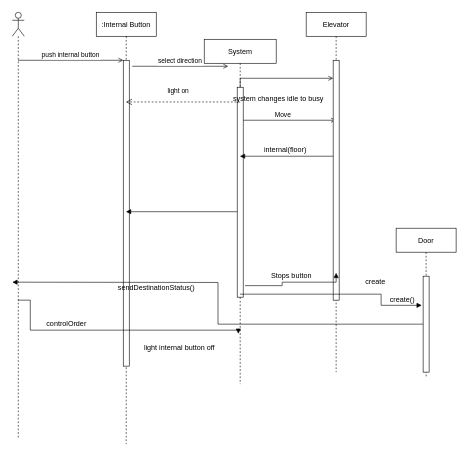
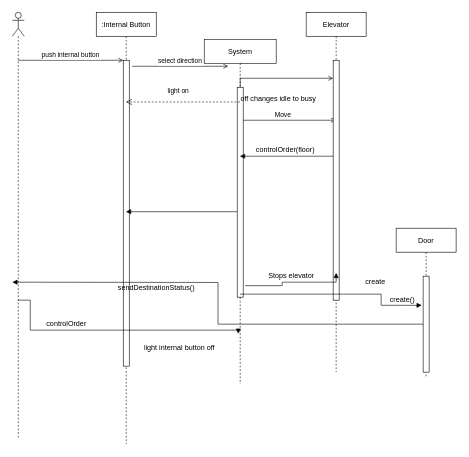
(280, 99) -> (280, 99)
(286, 150) -> (286, 150)
(292, 276) -> (292, 276)
